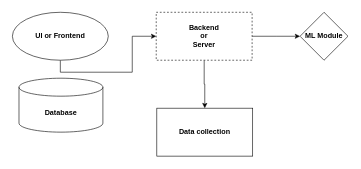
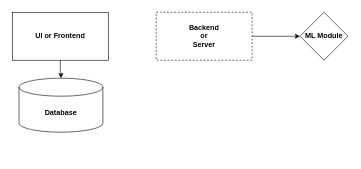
(60, 36) -> (60, 36)
(61, 72) -> (61, 72)
(204, 84) -> none
(205, 132) -> none
